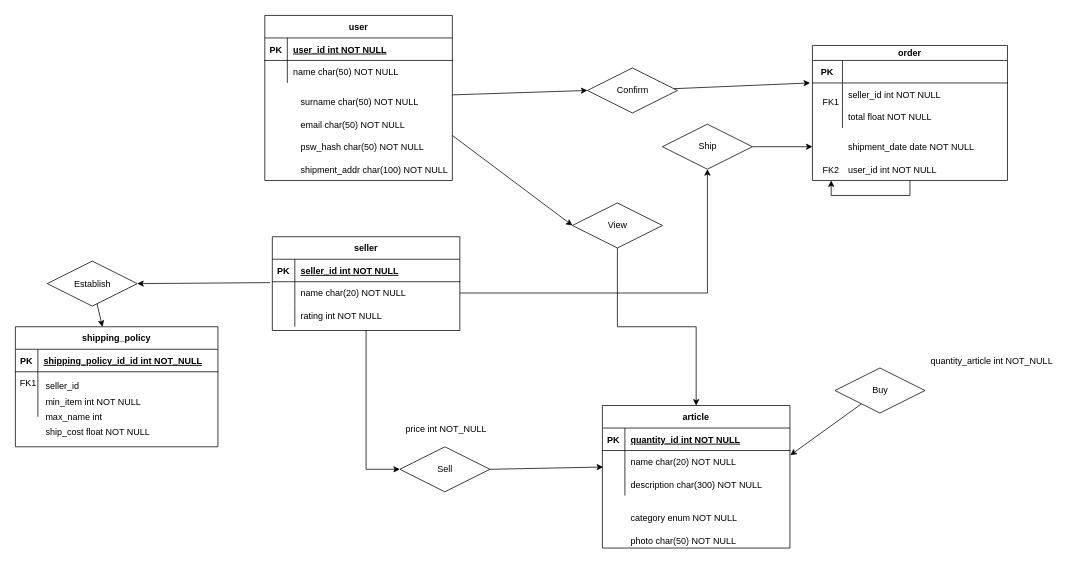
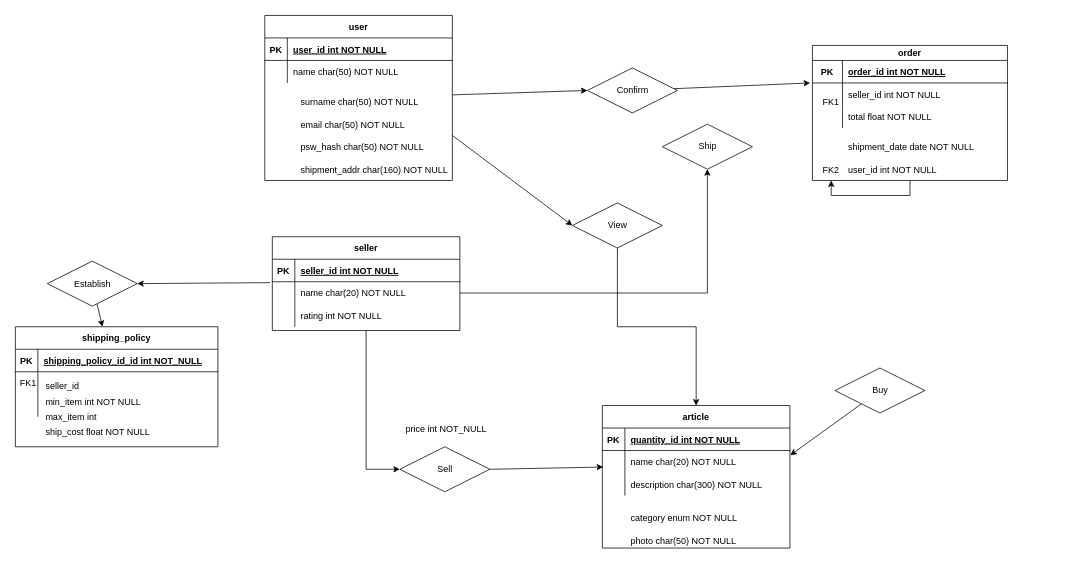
none -> (925, 72)
(779, 147) -> none
(376, 170) -> (376, 170)
(996, 360) -> none
(73, 417) -> (72, 417)
